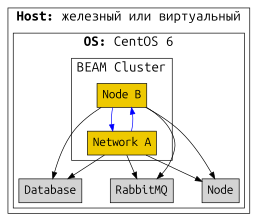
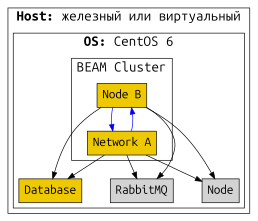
(50, 191) -> (50, 191)
